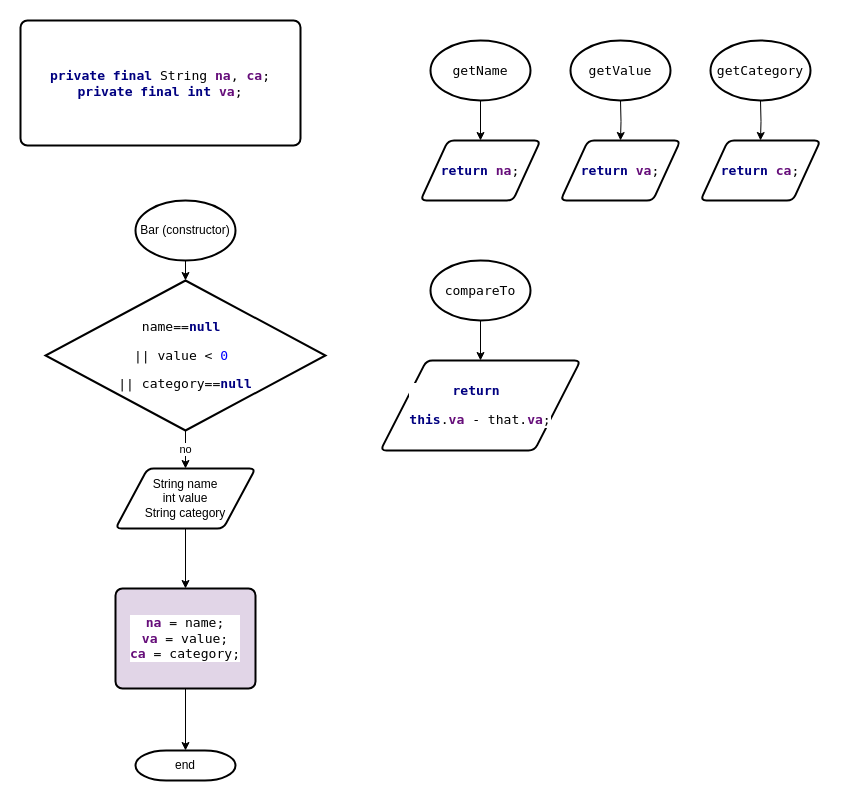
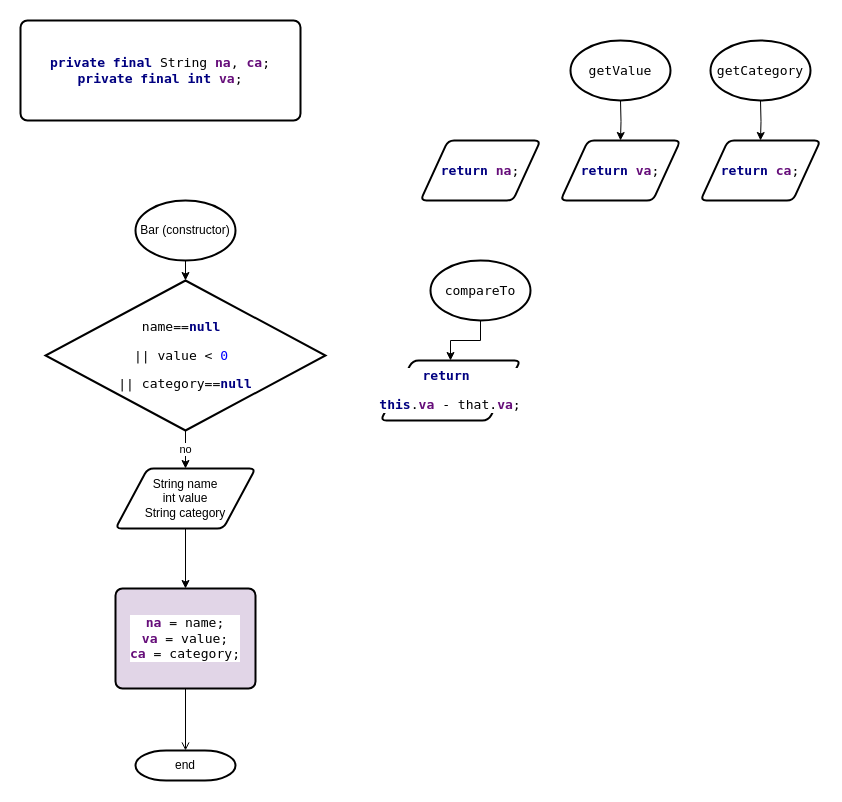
(481, 71) -> none
(161, 83) -> (161, 71)
(481, 117) -> none
(481, 406) -> (451, 391)
(186, 742) -> (186, 743)
